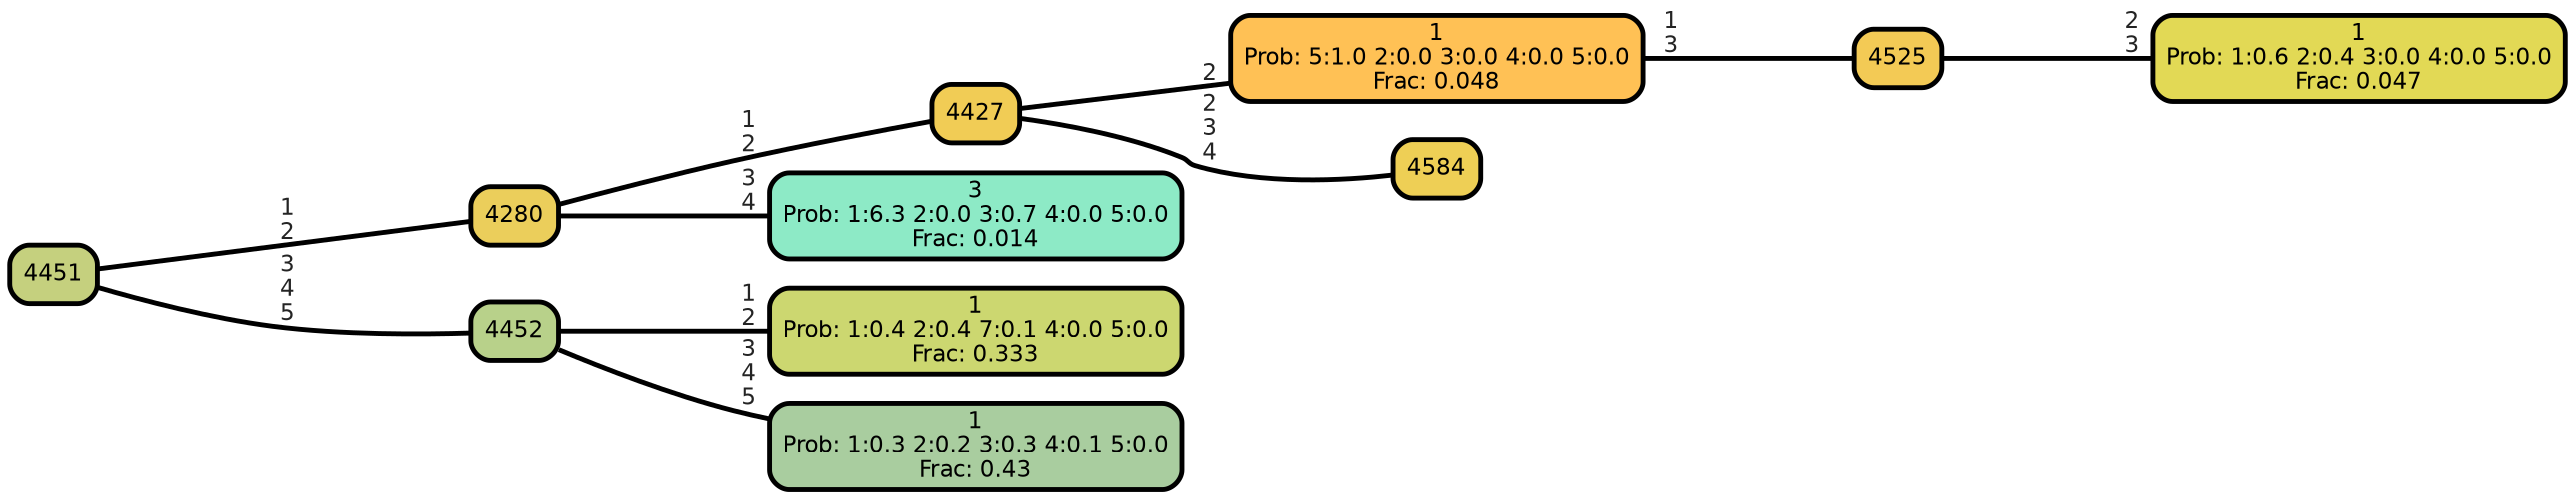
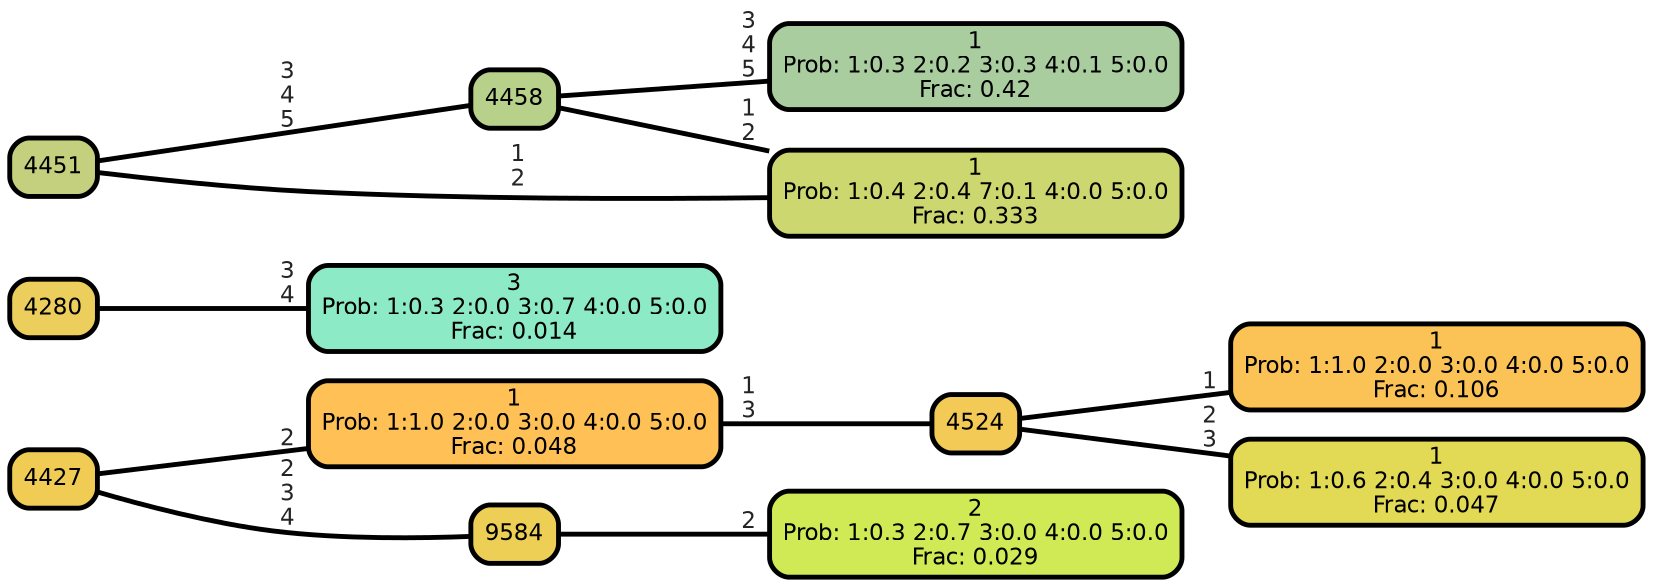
(1437, 58) -> (515, 424)
(1898, 58) -> (976, 424)
(744, 158) -> none
(1437, 169) -> (515, 534)
(976, 216) -> (515, 308)
(284, 245) -> (433, 196)
(515, 331) -> (515, 99)
none -> (1437, 367)
(976, 446) -> (976, 67)
none -> (976, 534)
